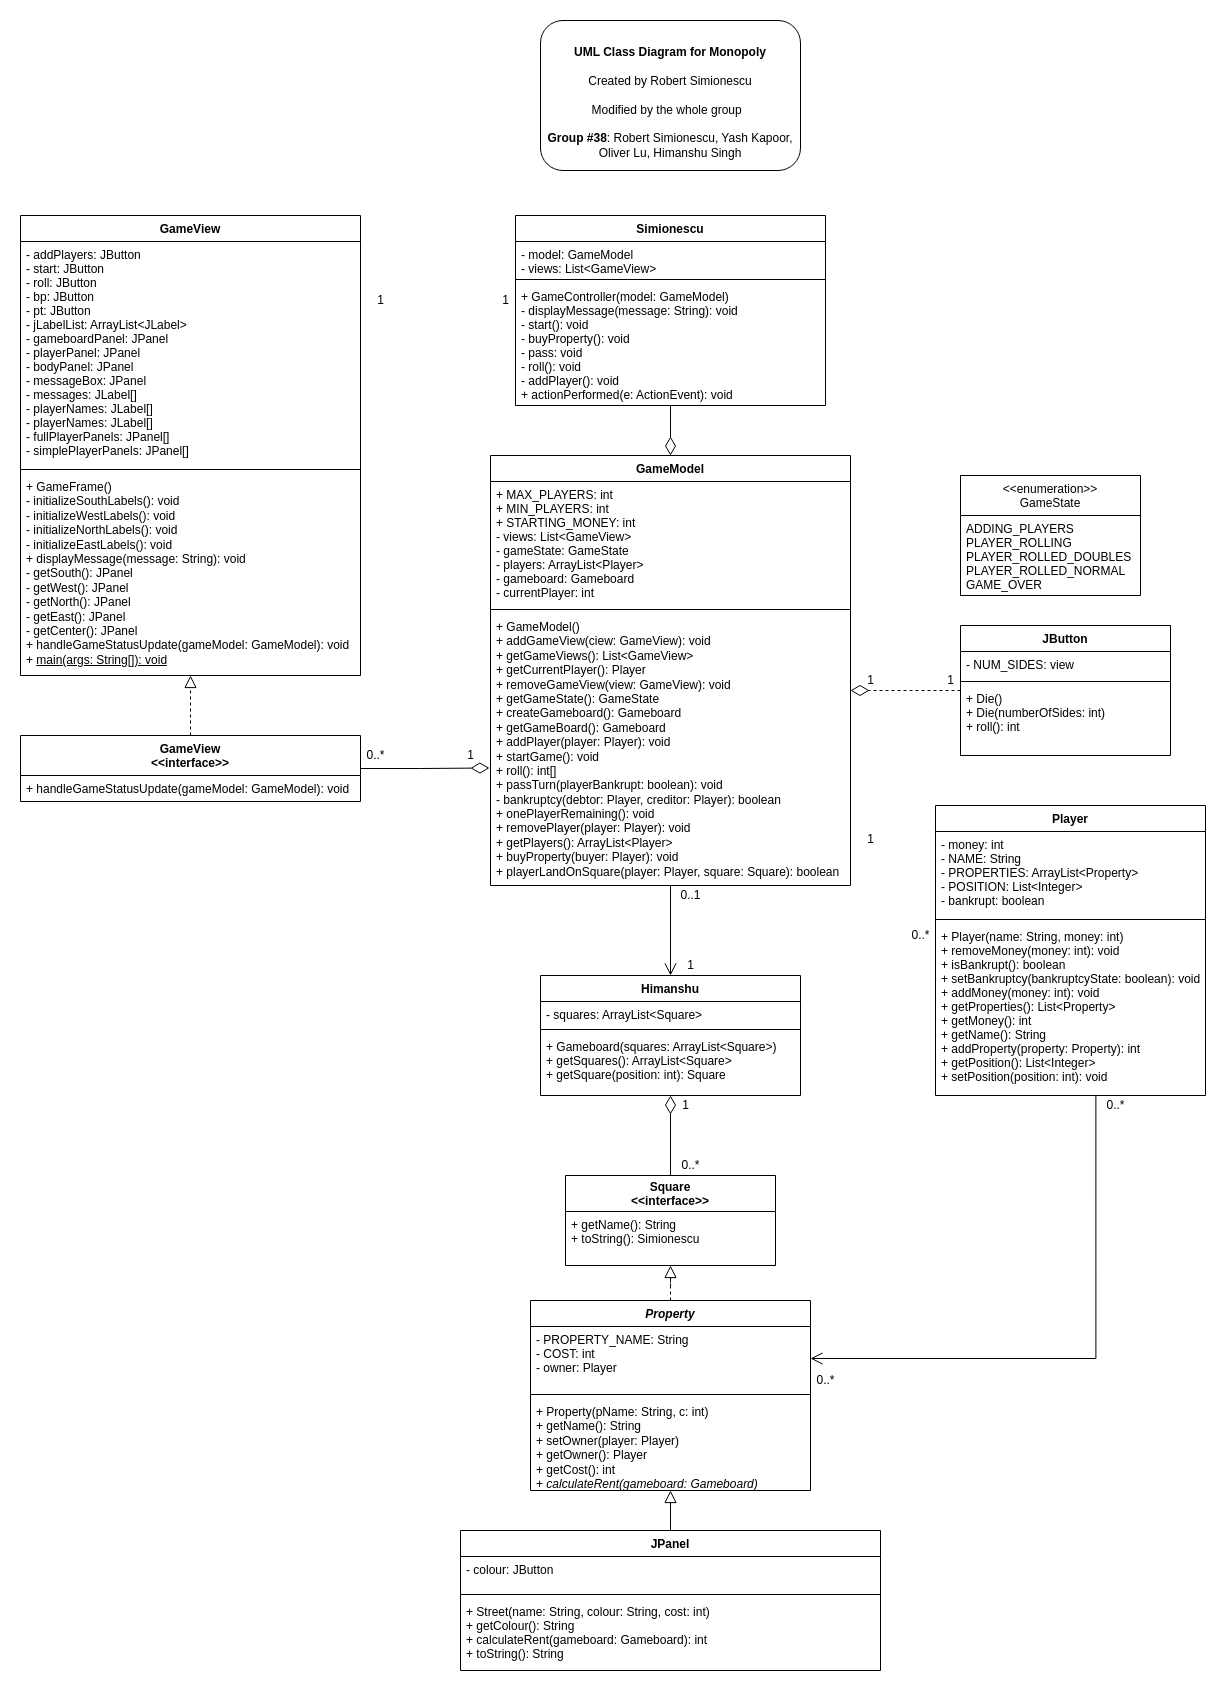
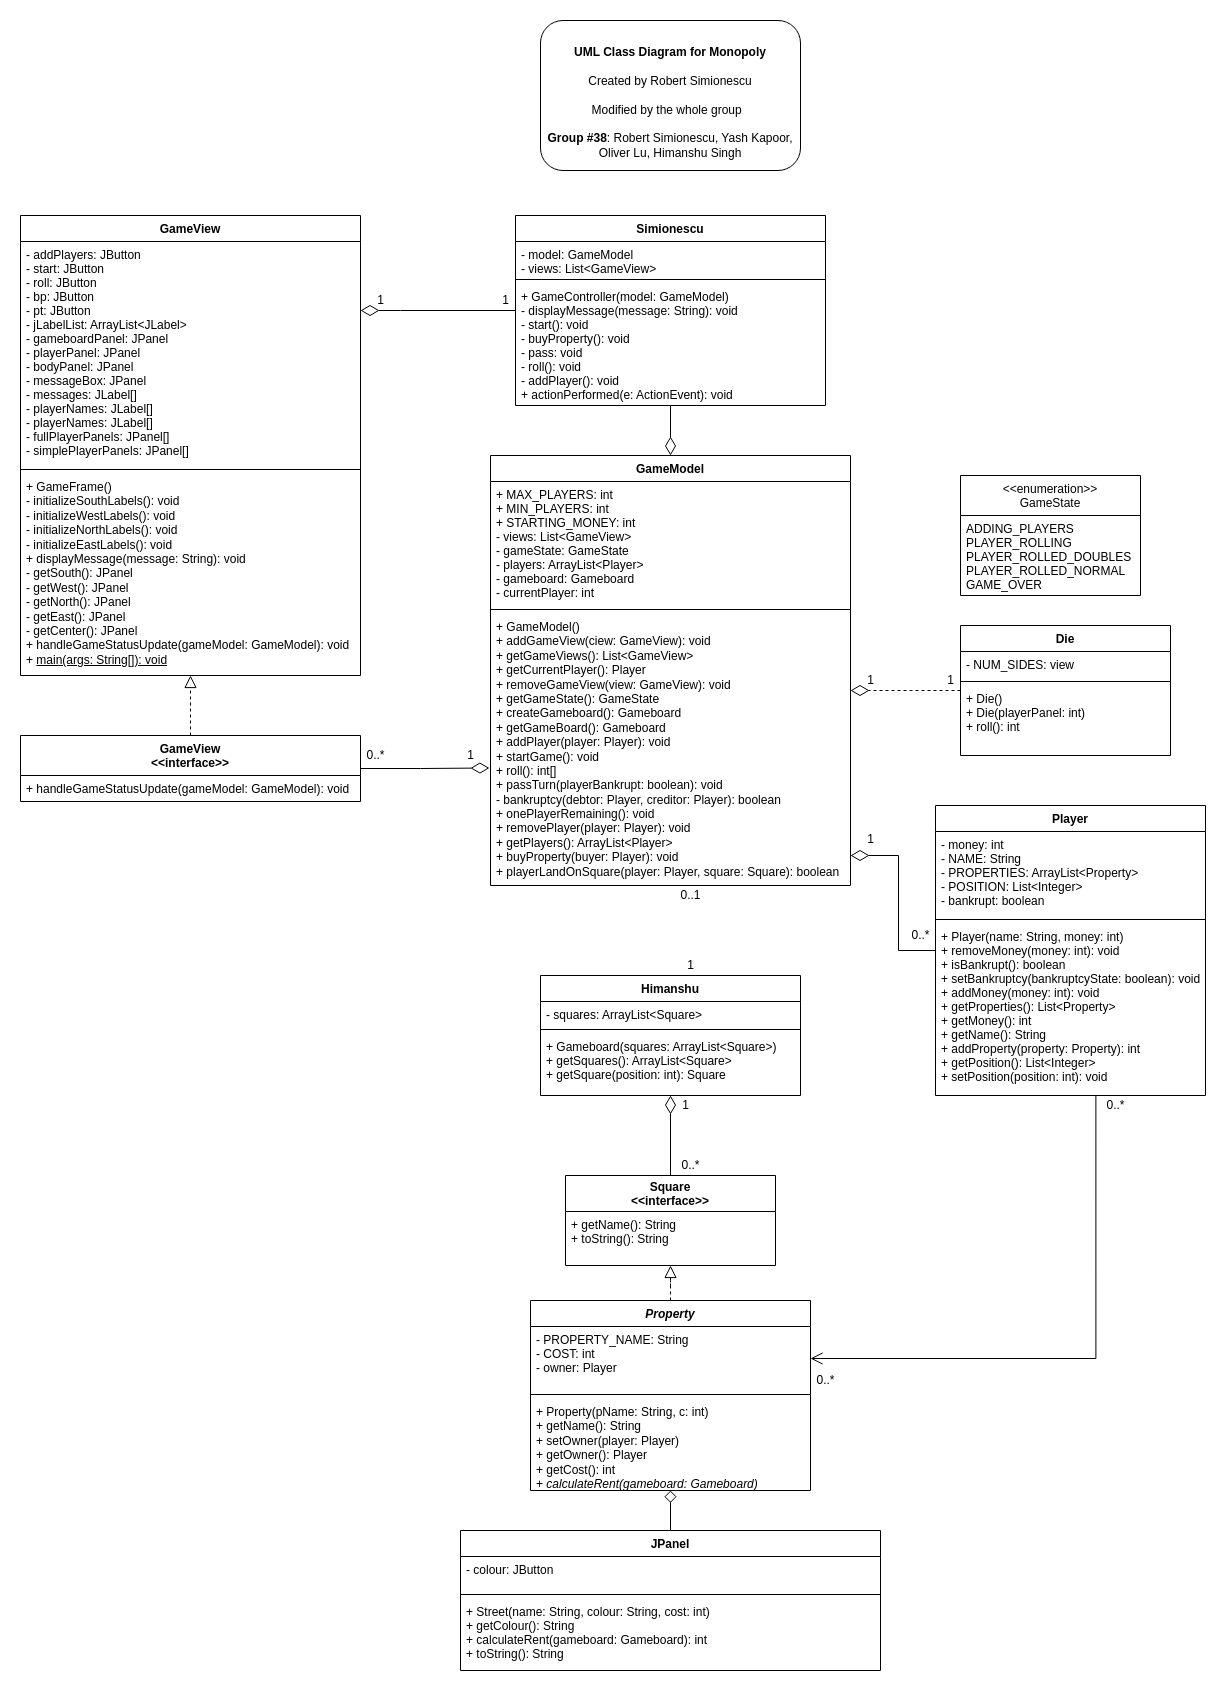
none -> (446, 311)
(1065, 639) -> (1065, 639)
(986, 699) -> (986, 699)
none -> (899, 906)
(671, 930) -> none
(629, 1225) -> (629, 1225)
(671, 1504) -> (671, 1503)
